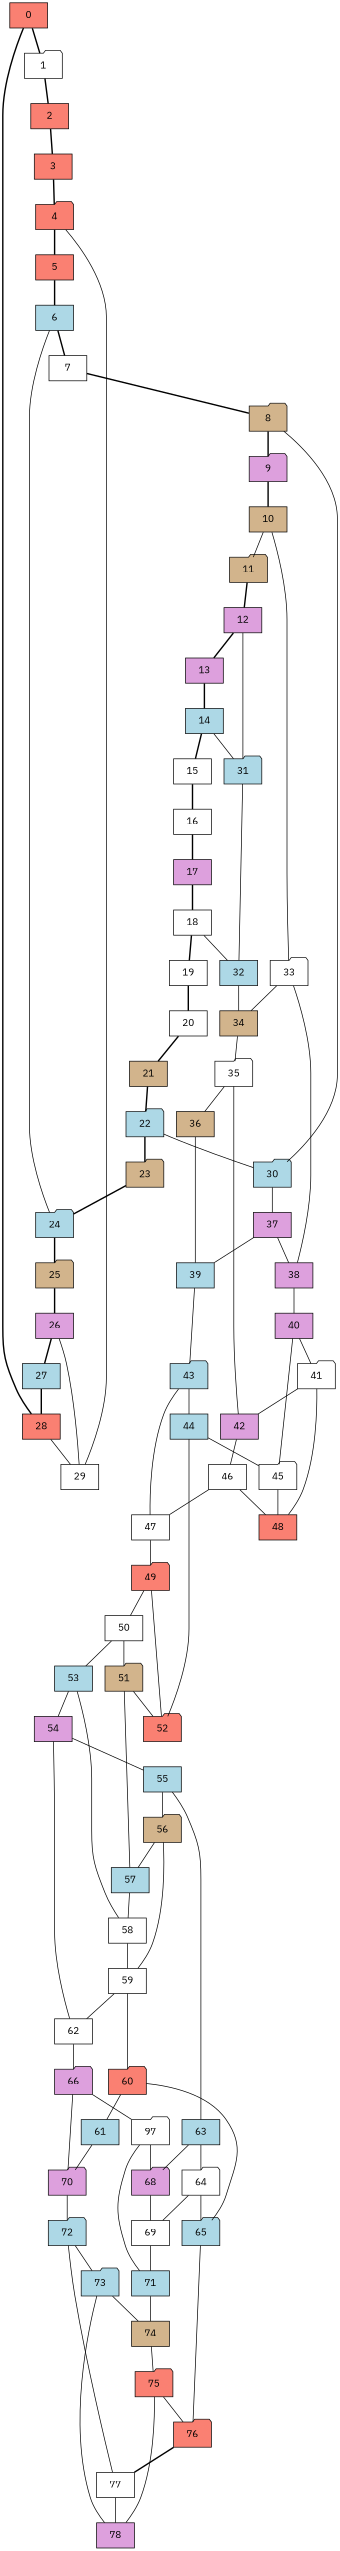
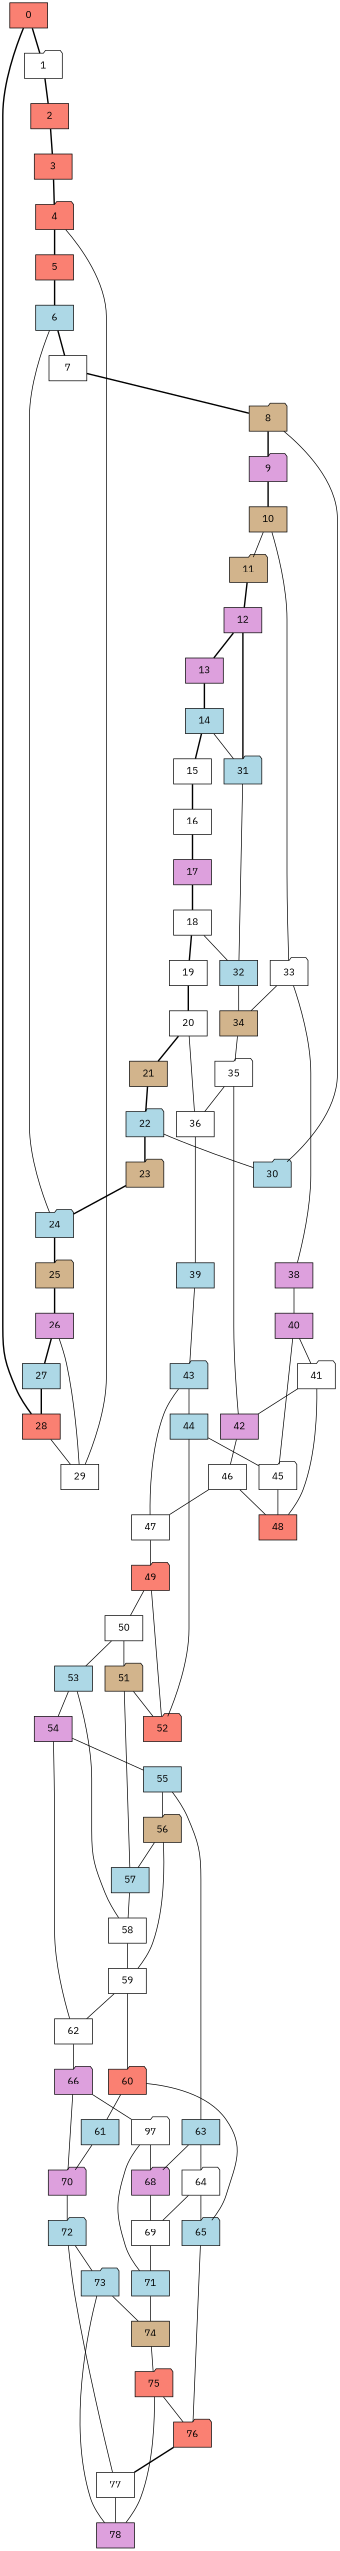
(243, 696) -> (243, 696)
none -> (192, 1074)
(195, 1124) -> (195, 1124)
(272, 1225) -> none
